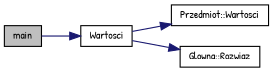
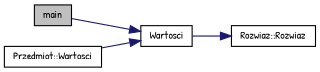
(146, 29) -> (116, 45)
(220, 57) -> (273, 36)
